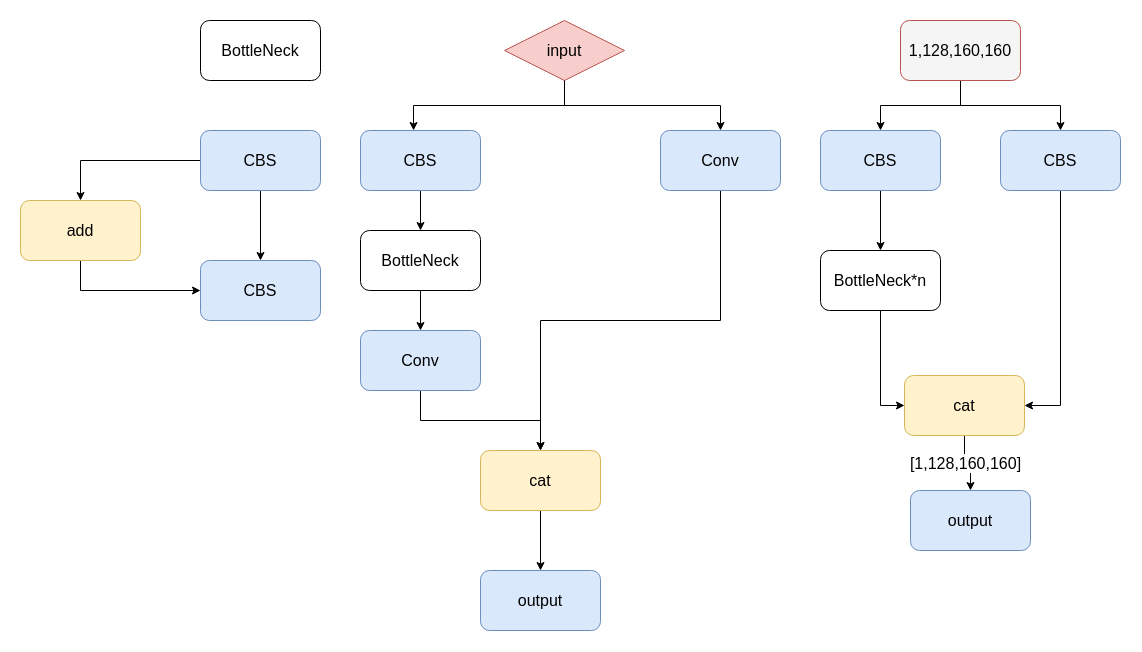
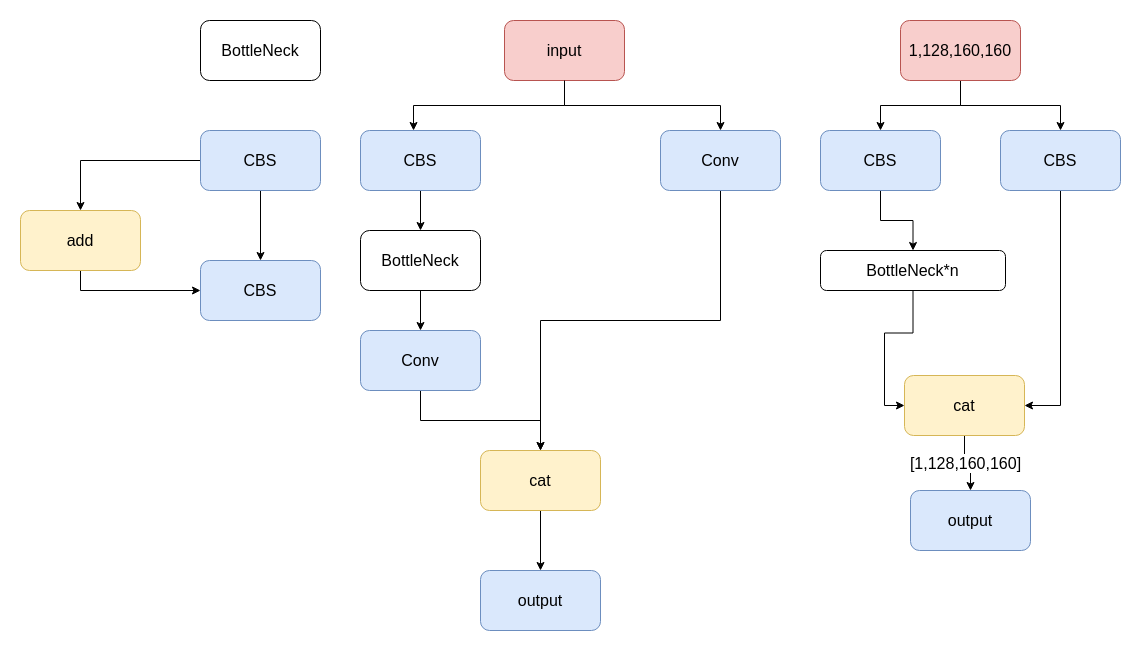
(565, 51) -> (565, 51)
(961, 51) -> (961, 51)
(81, 231) -> (81, 241)
(881, 281) -> (913, 271)
